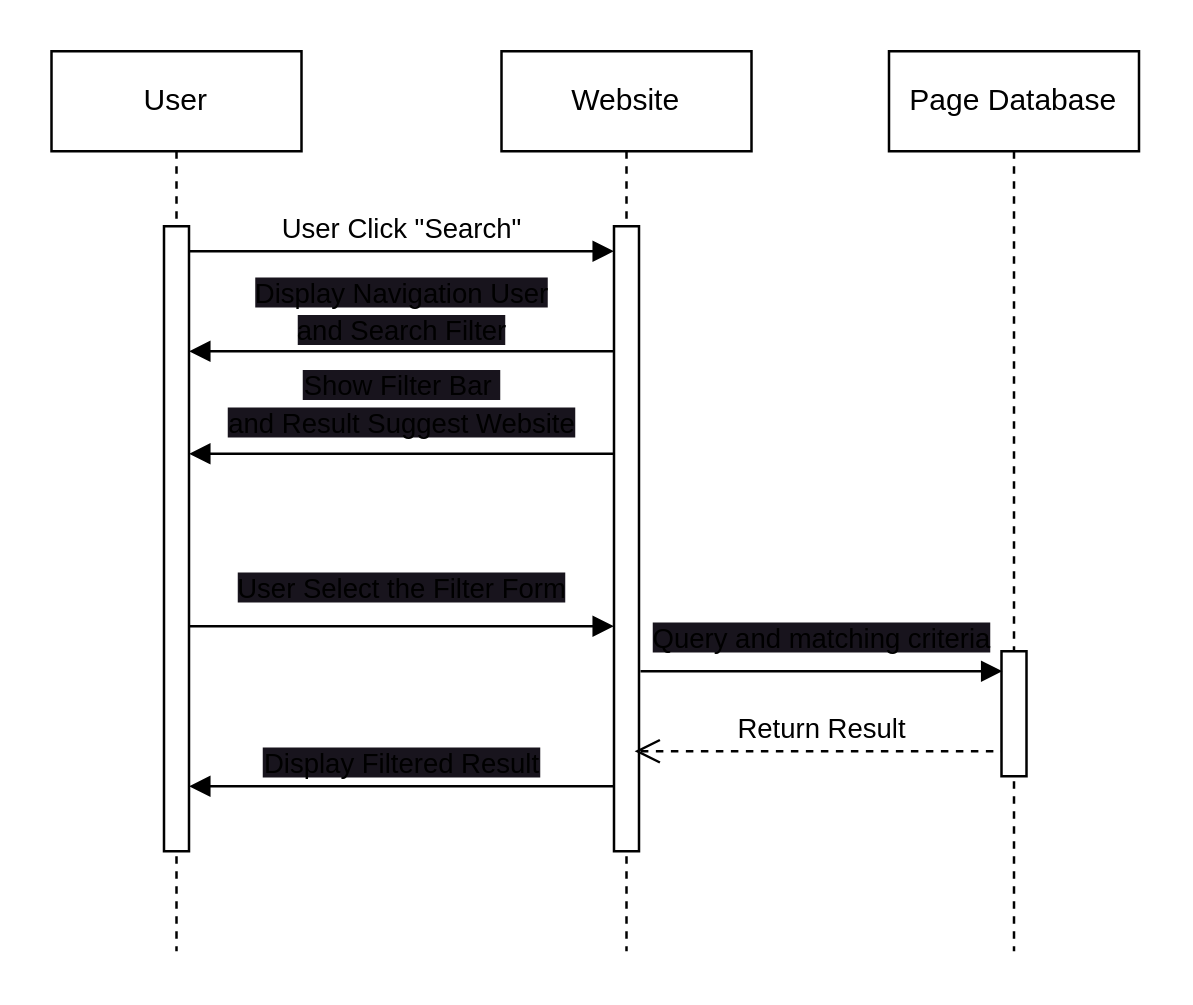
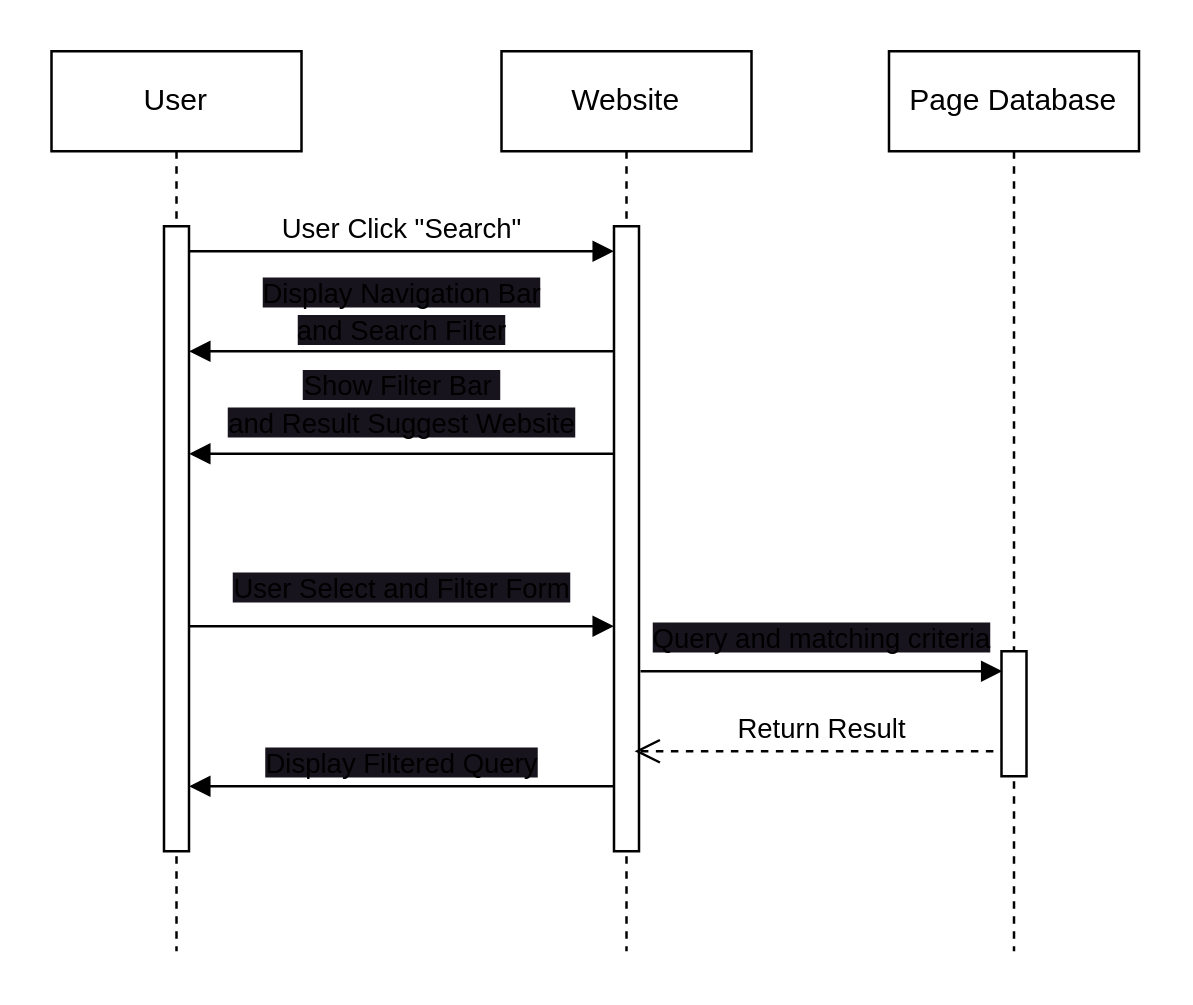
(403, 311) -> (403, 311)
(403, 589) -> (403, 589)
(403, 764) -> (403, 764)
